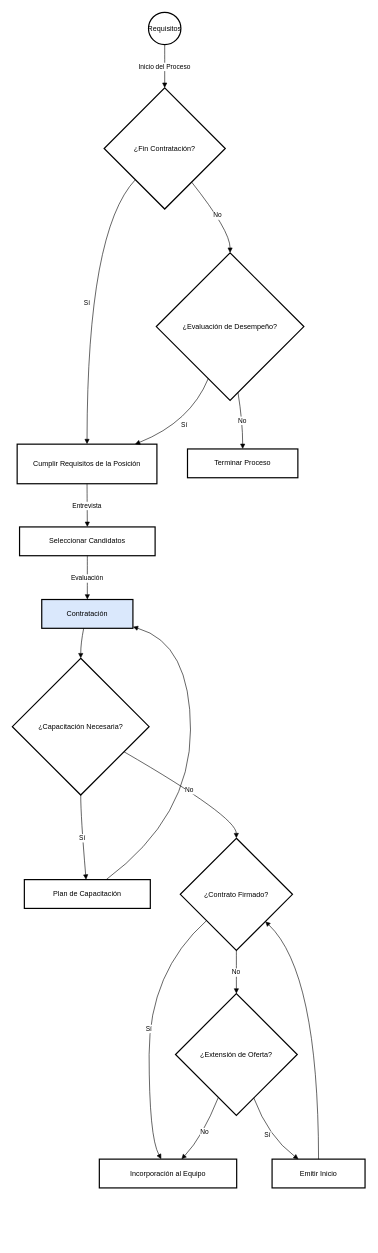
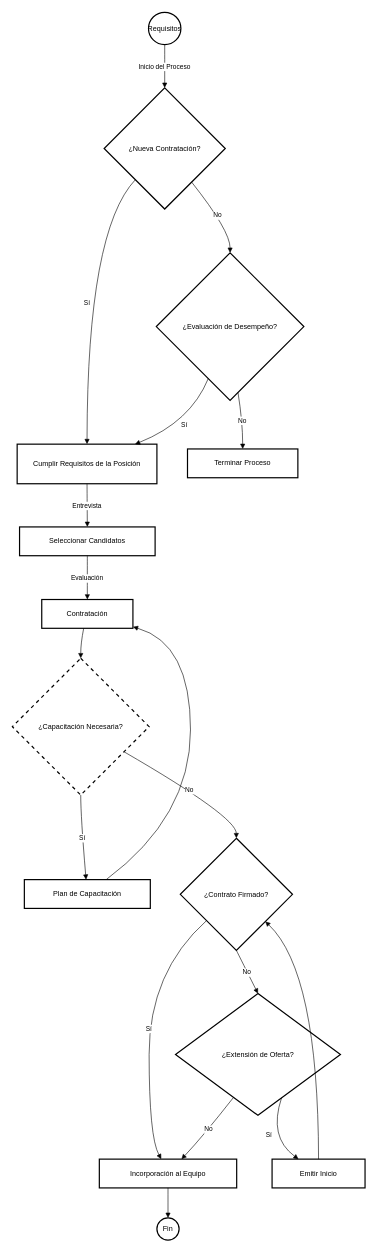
(165, 149) -> (165, 149)
(87, 614) -> (87, 614)
(81, 727) -> (81, 727)
(236, 1055) -> (258, 1055)
none -> (168, 1212)
none -> (168, 1229)
